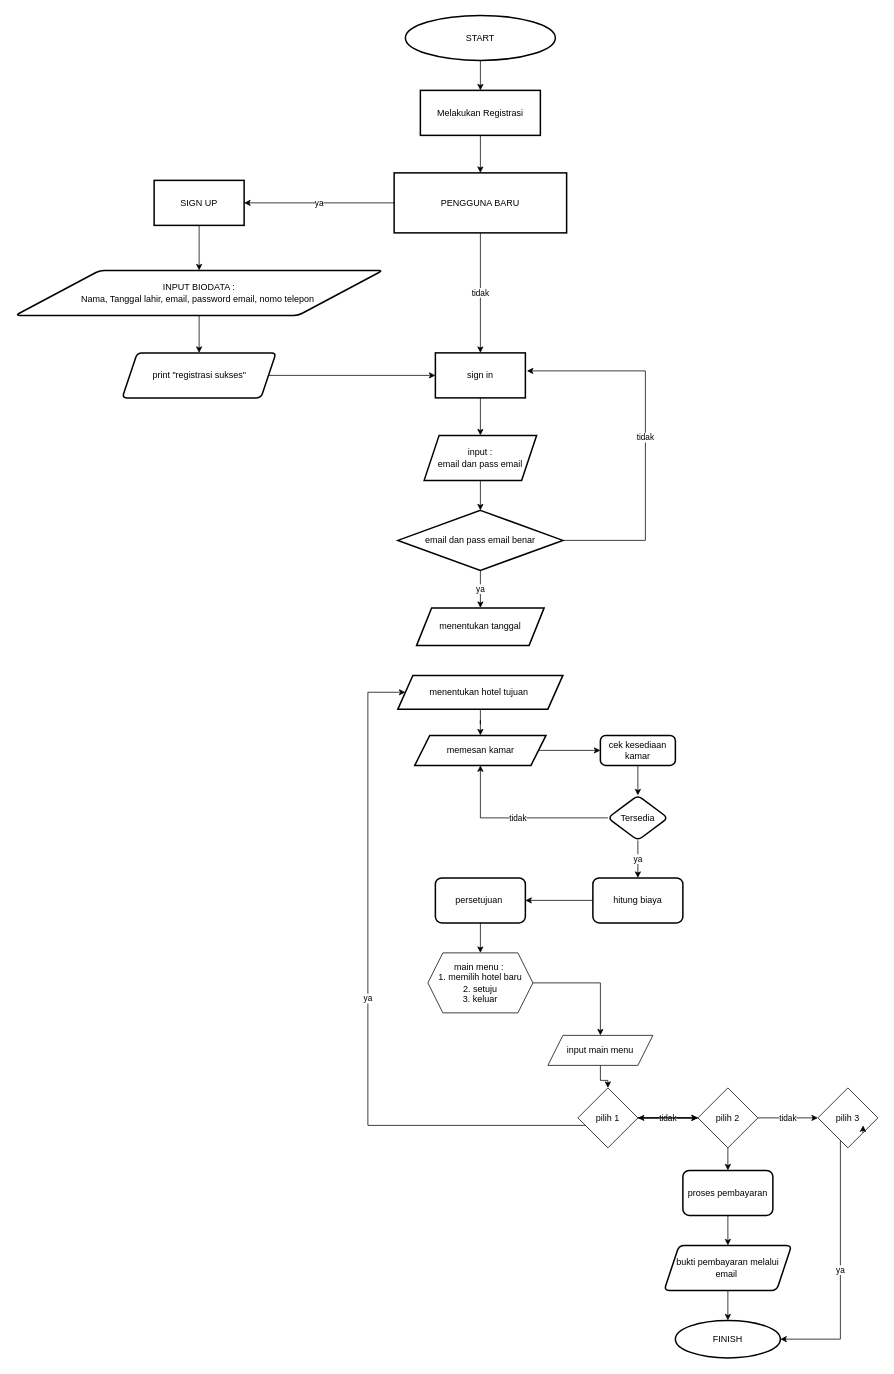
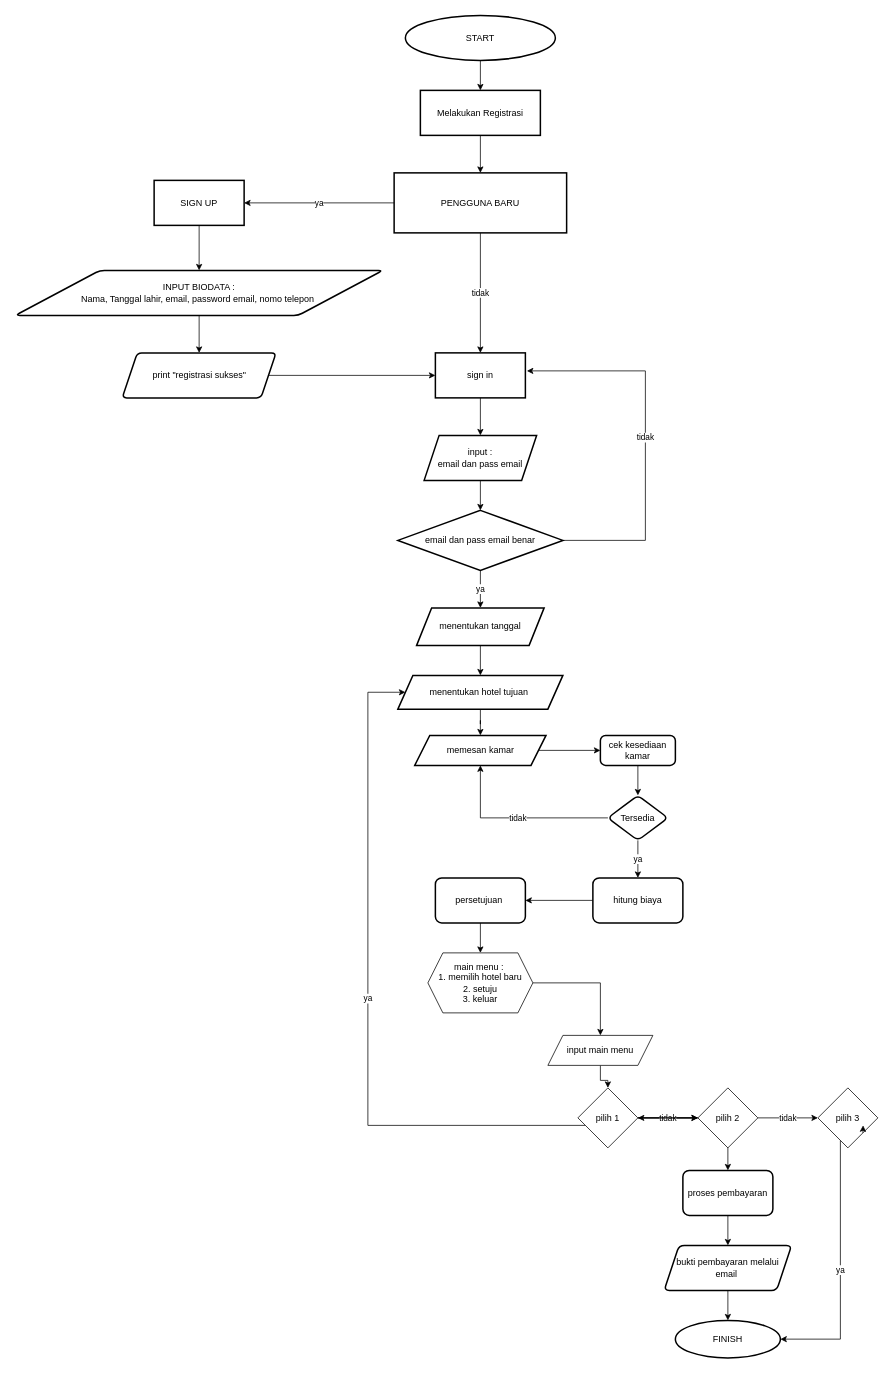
none -> (480, 657)
